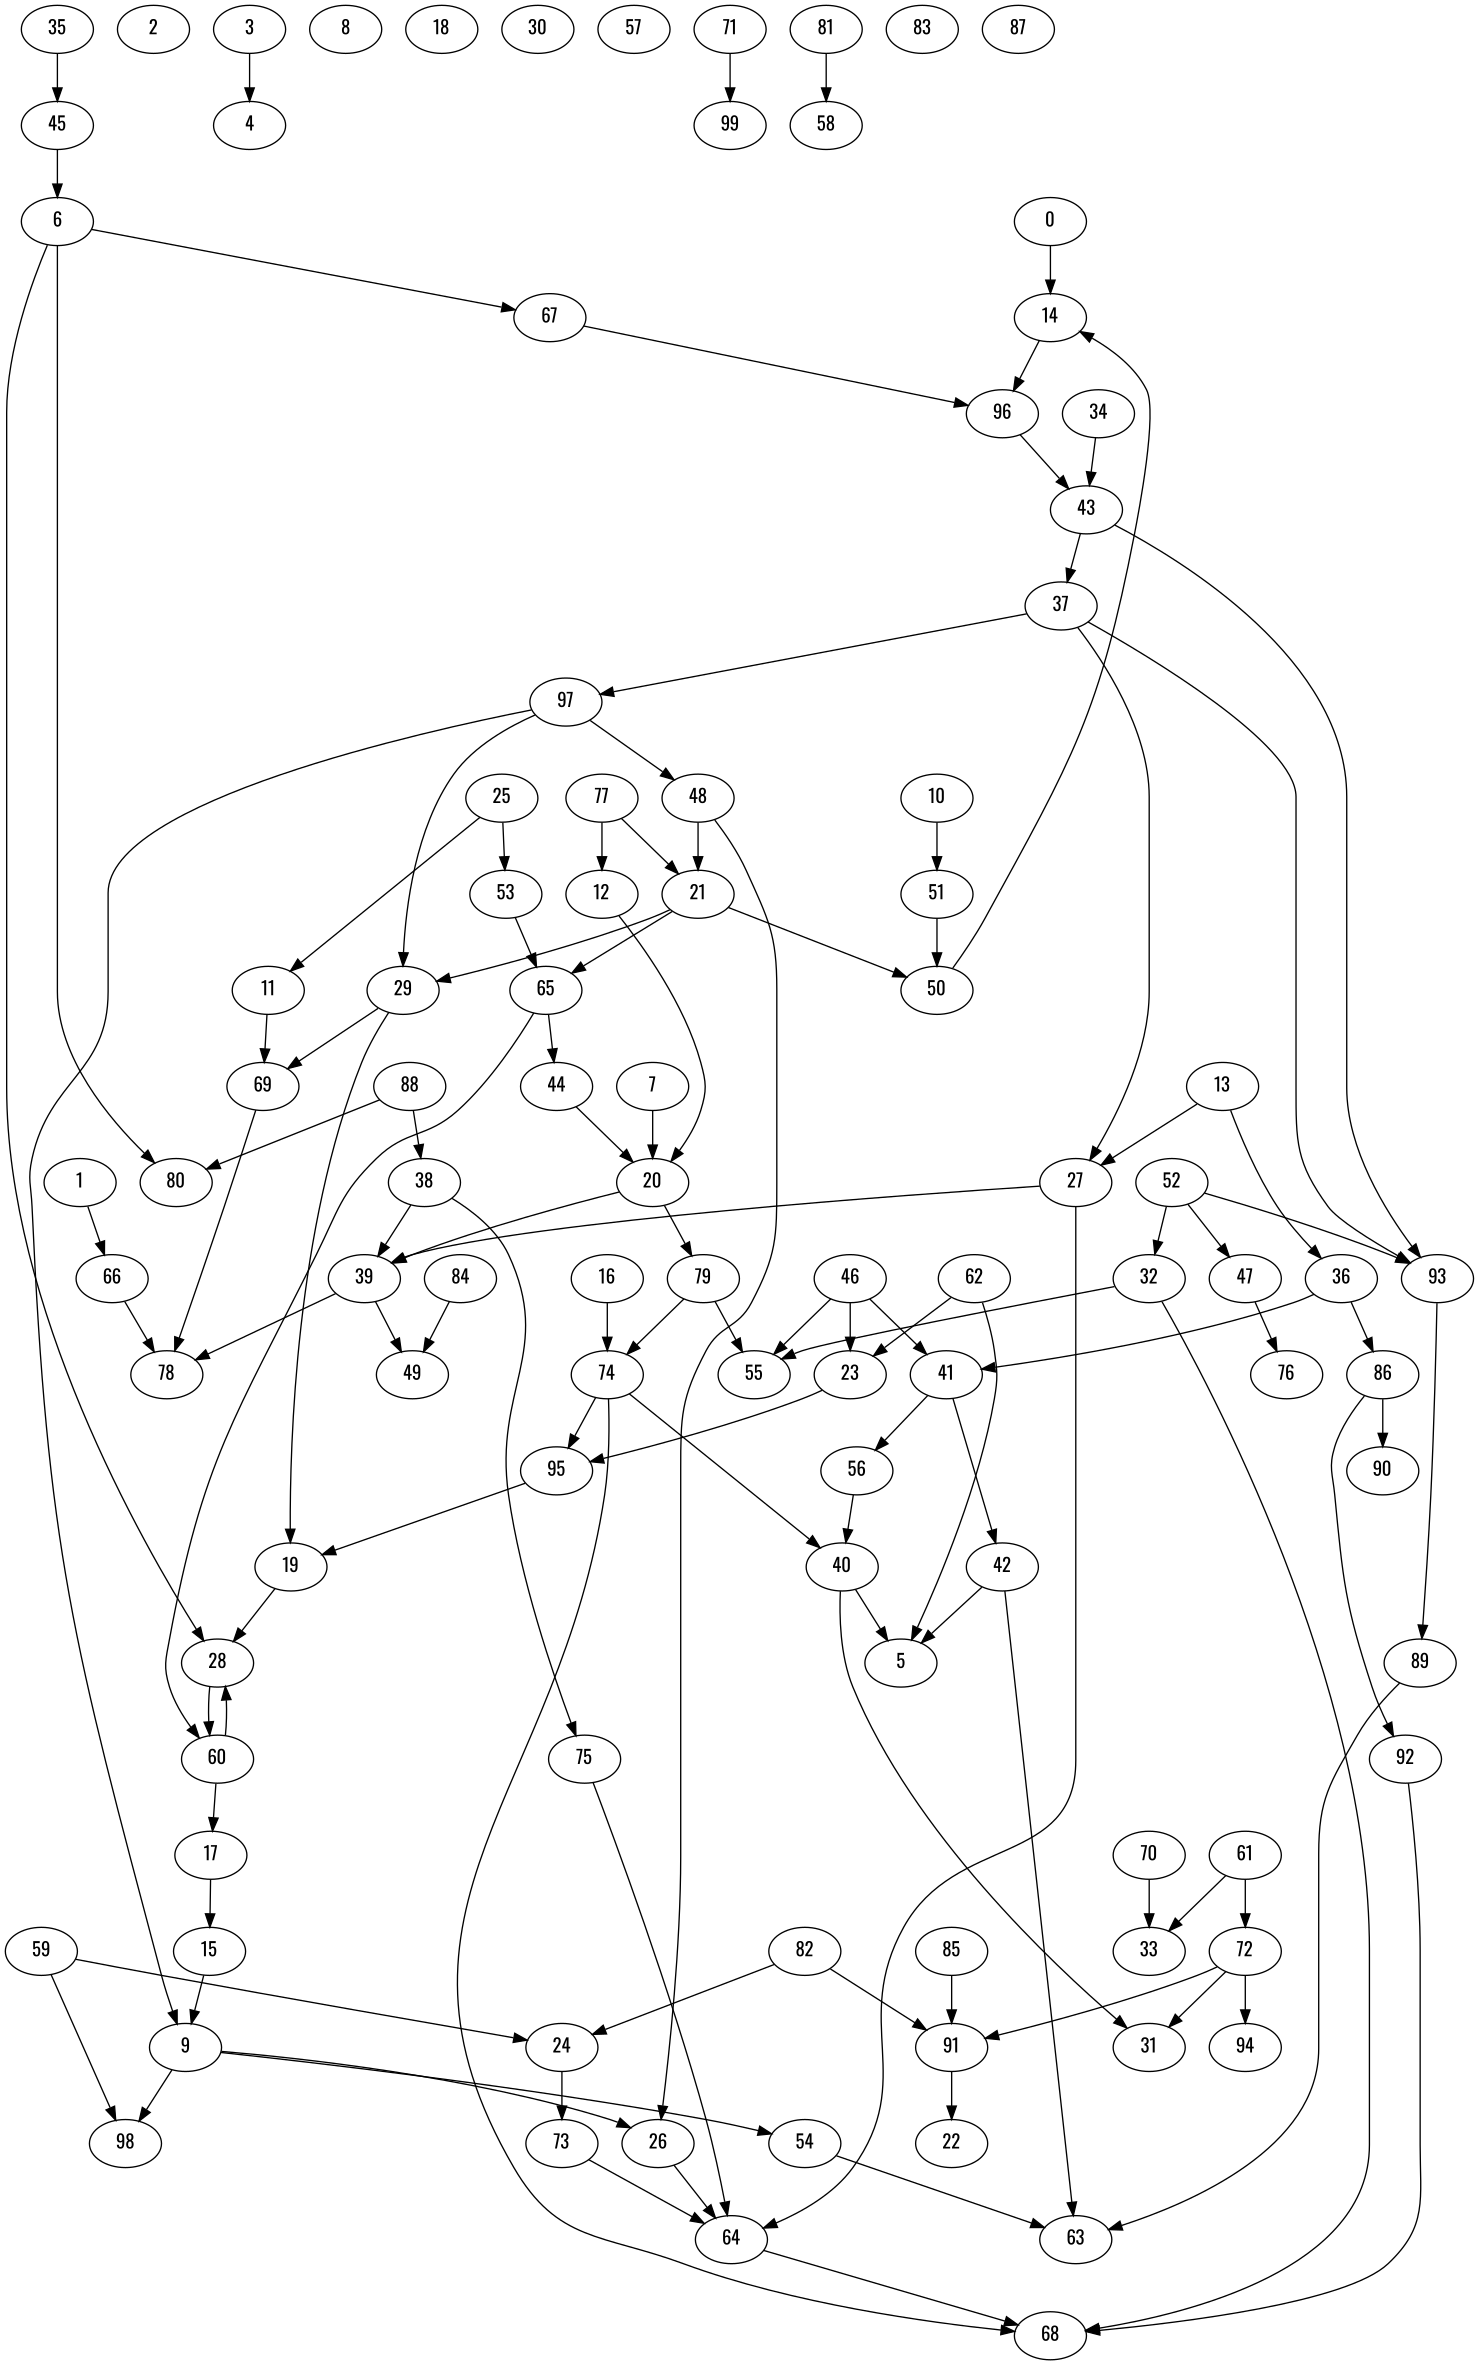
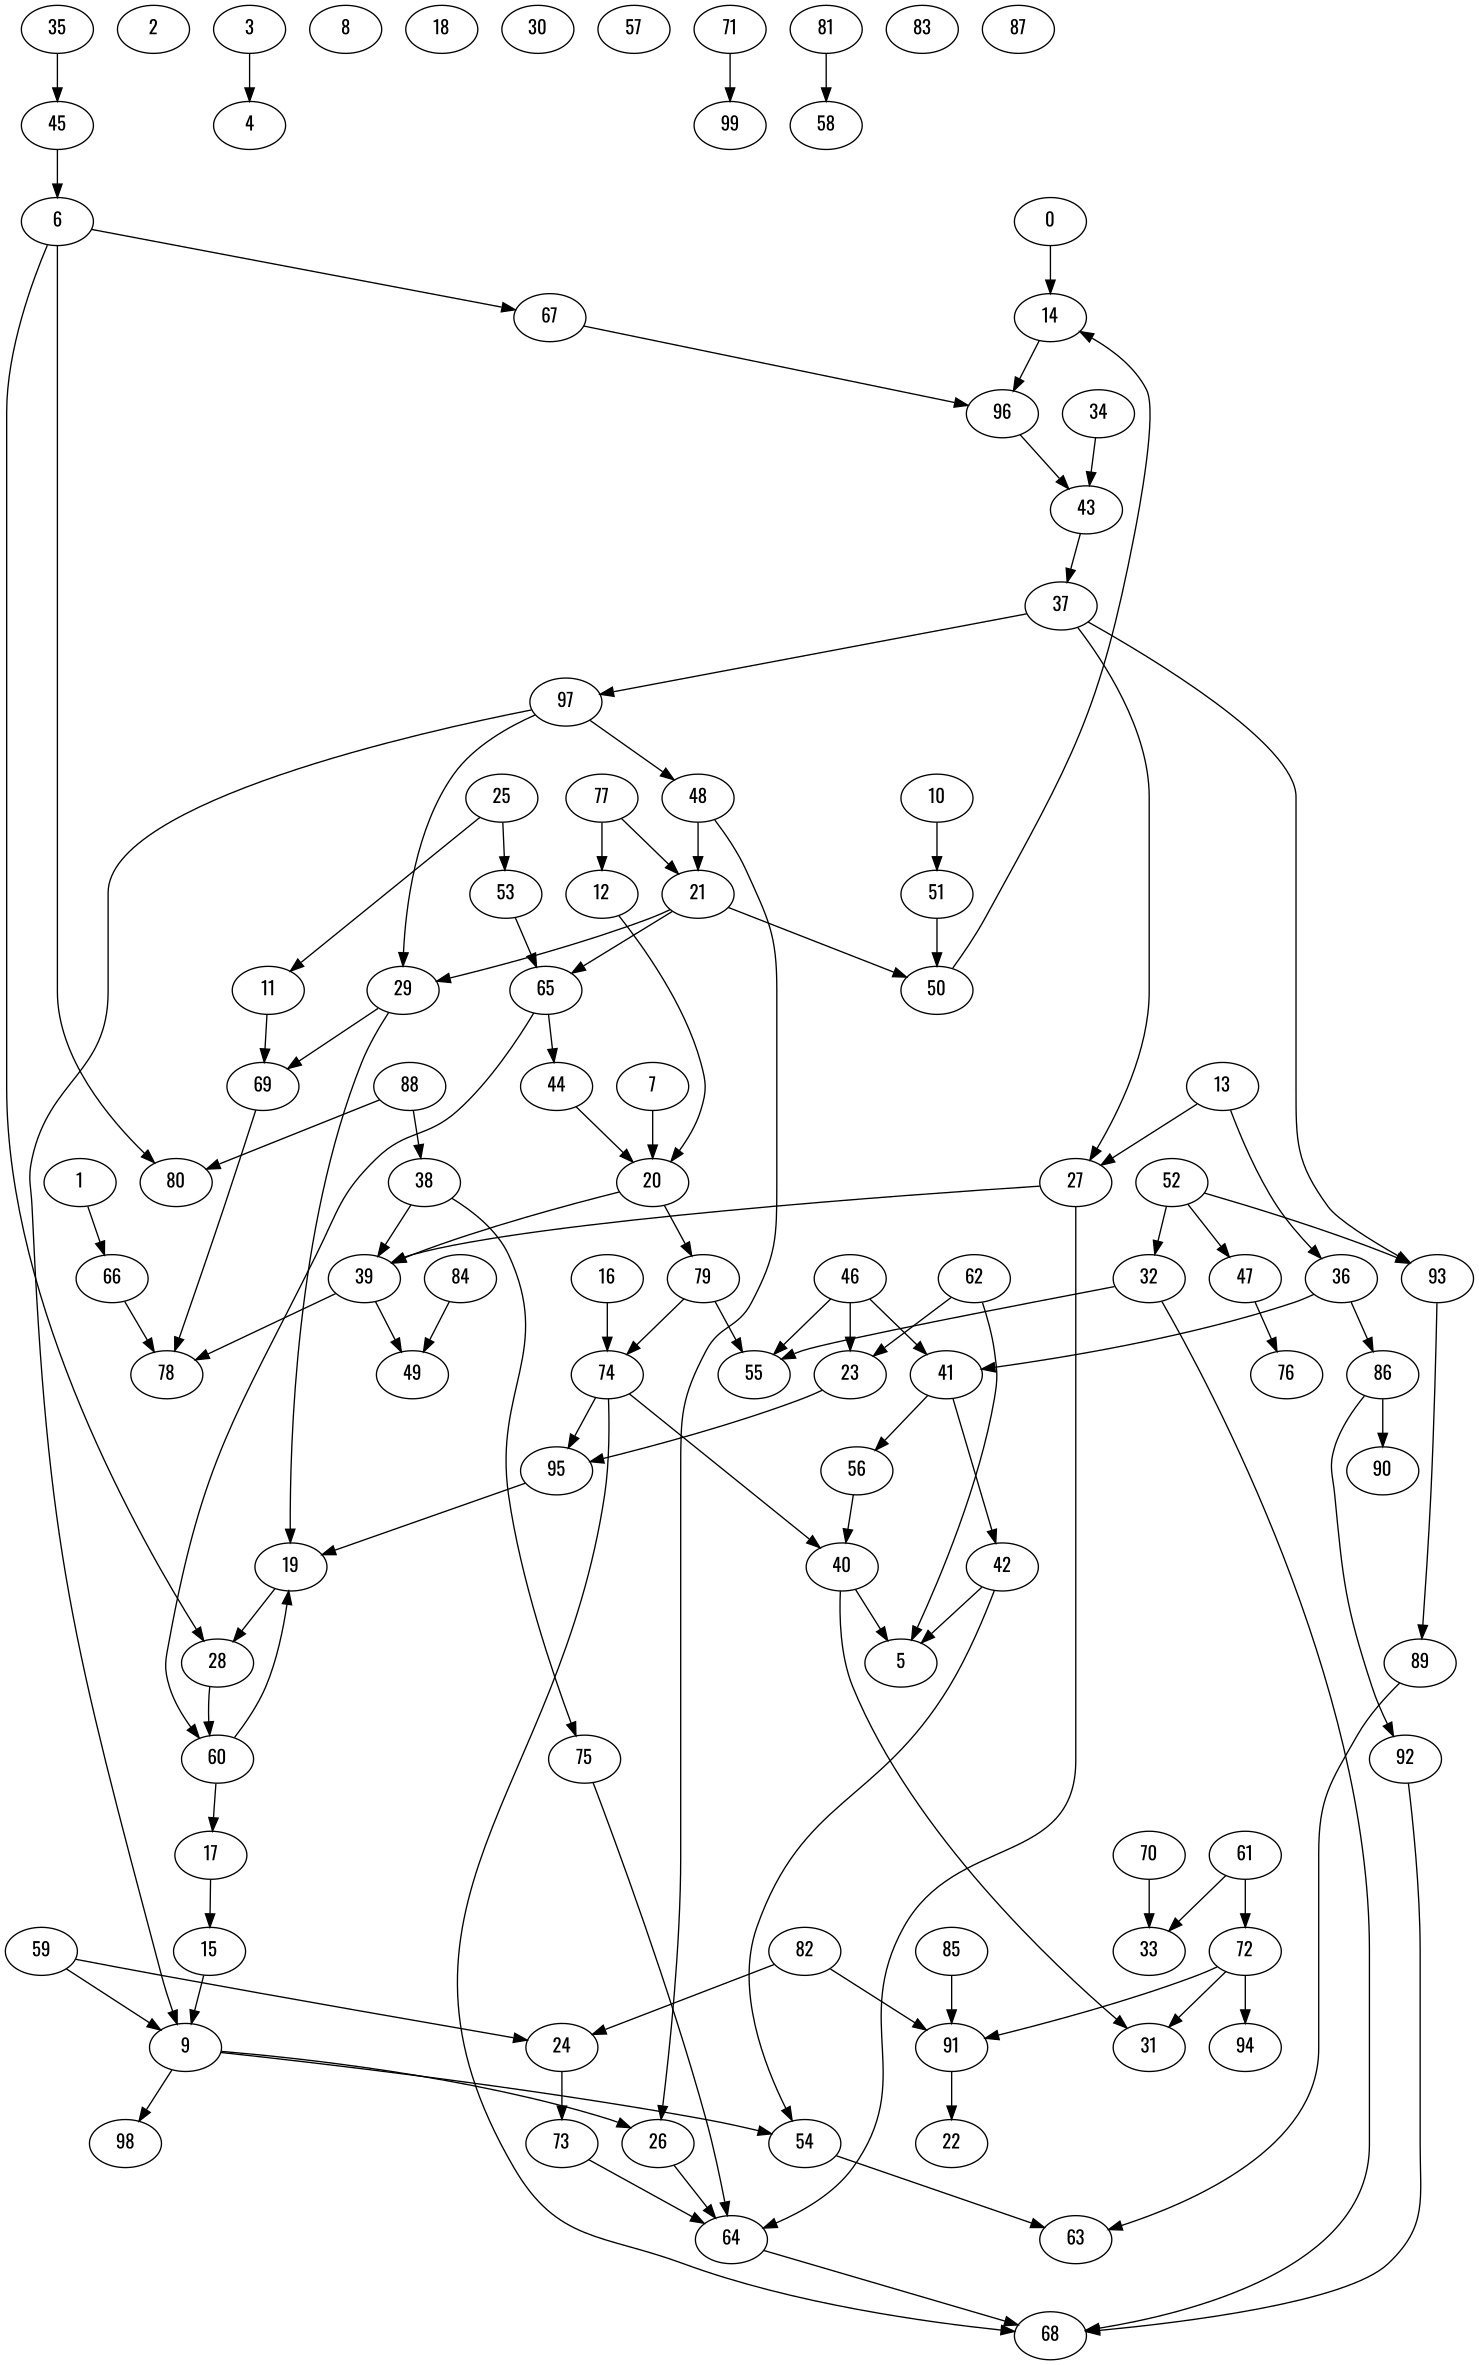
(1347, 843) -> none
(226, 1718) -> (270, 1675)
(1038, 1897) -> (815, 1829)
(81, 2041) -> (108, 1996)
